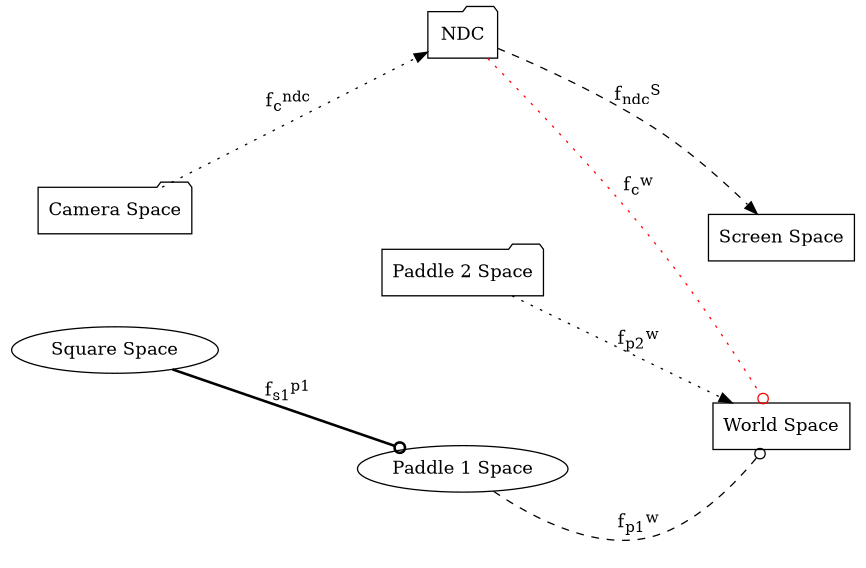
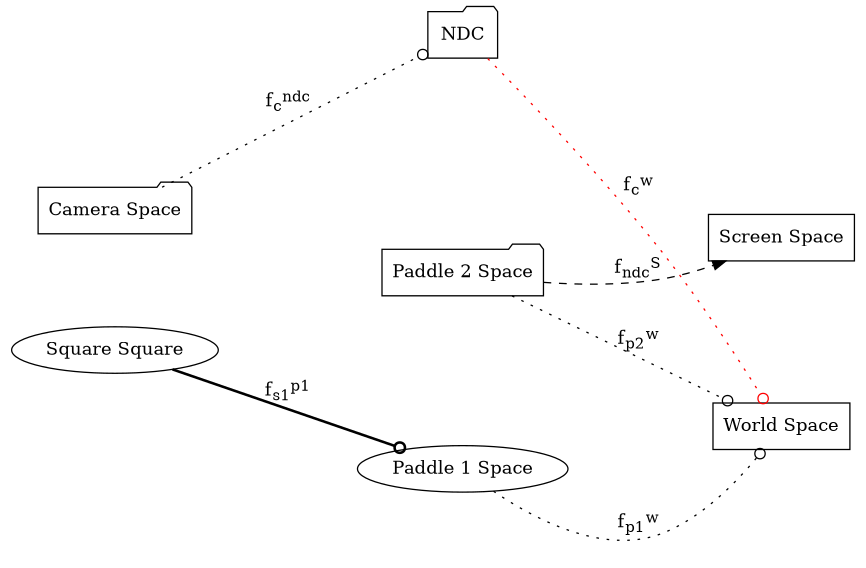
(631, 114) -> (629, 283)
(289, 123) -> (289, 123)
(616, 347) -> (616, 347)
(115, 350) -> (115, 350)
(634, 539) -> (634, 539)
